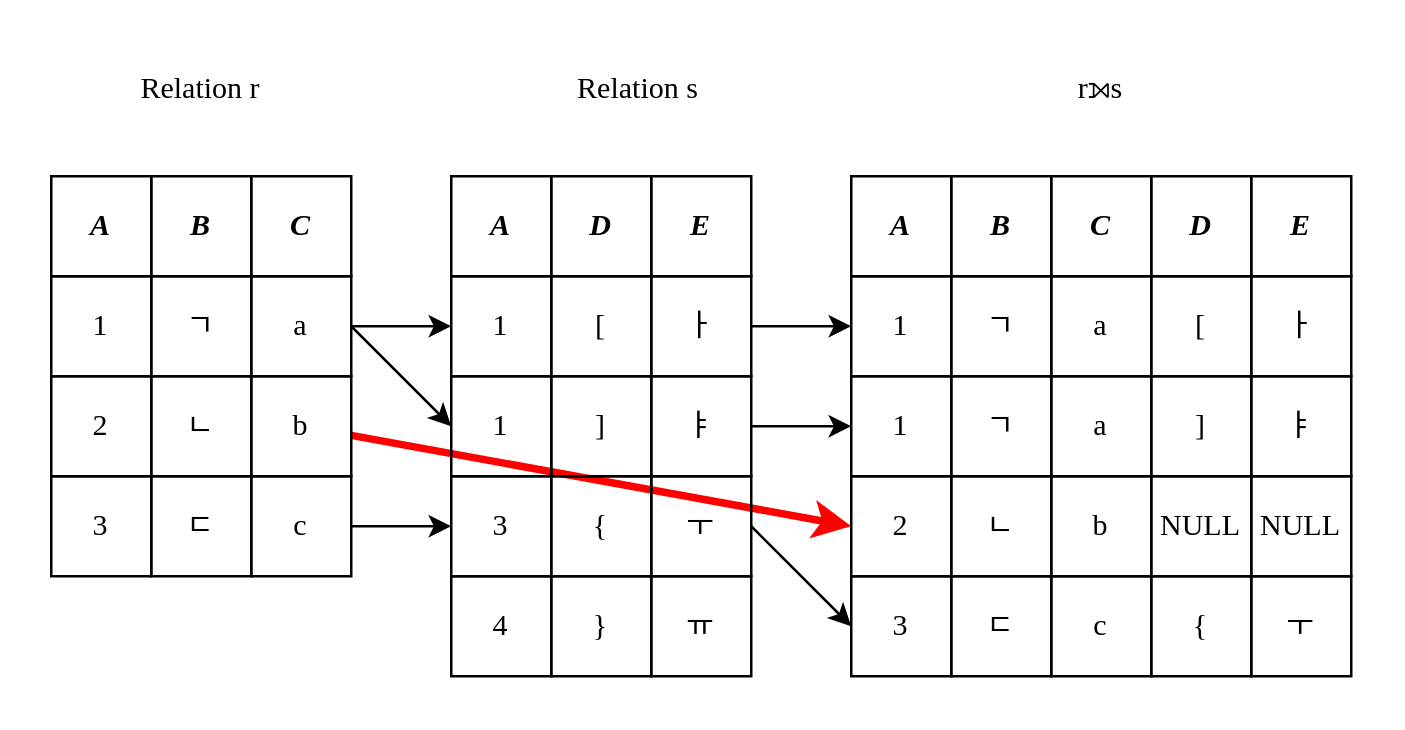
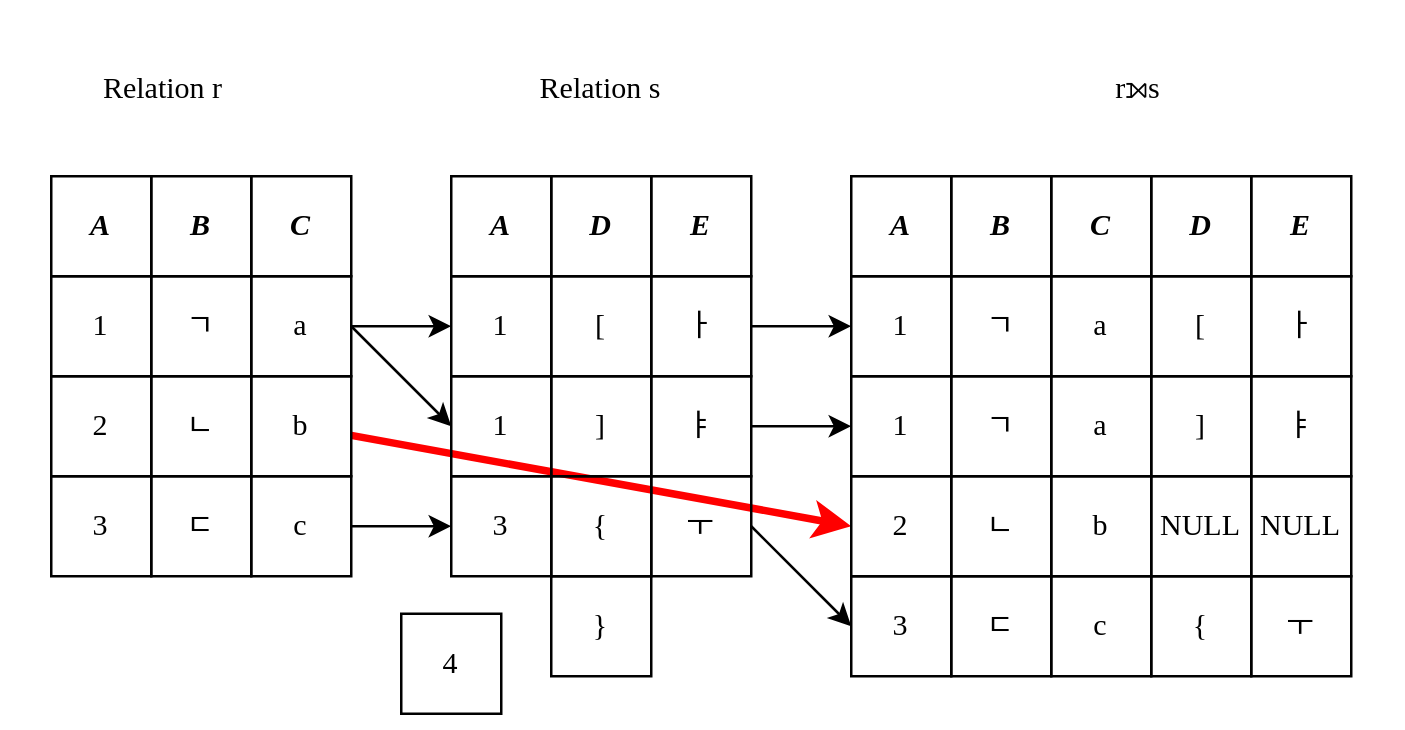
(201, 89) -> (164, 89)
(639, 89) -> (601, 89)
(1101, 89) -> (1139, 89)
(501, 626) -> (451, 664)
(701, 626) -> none
